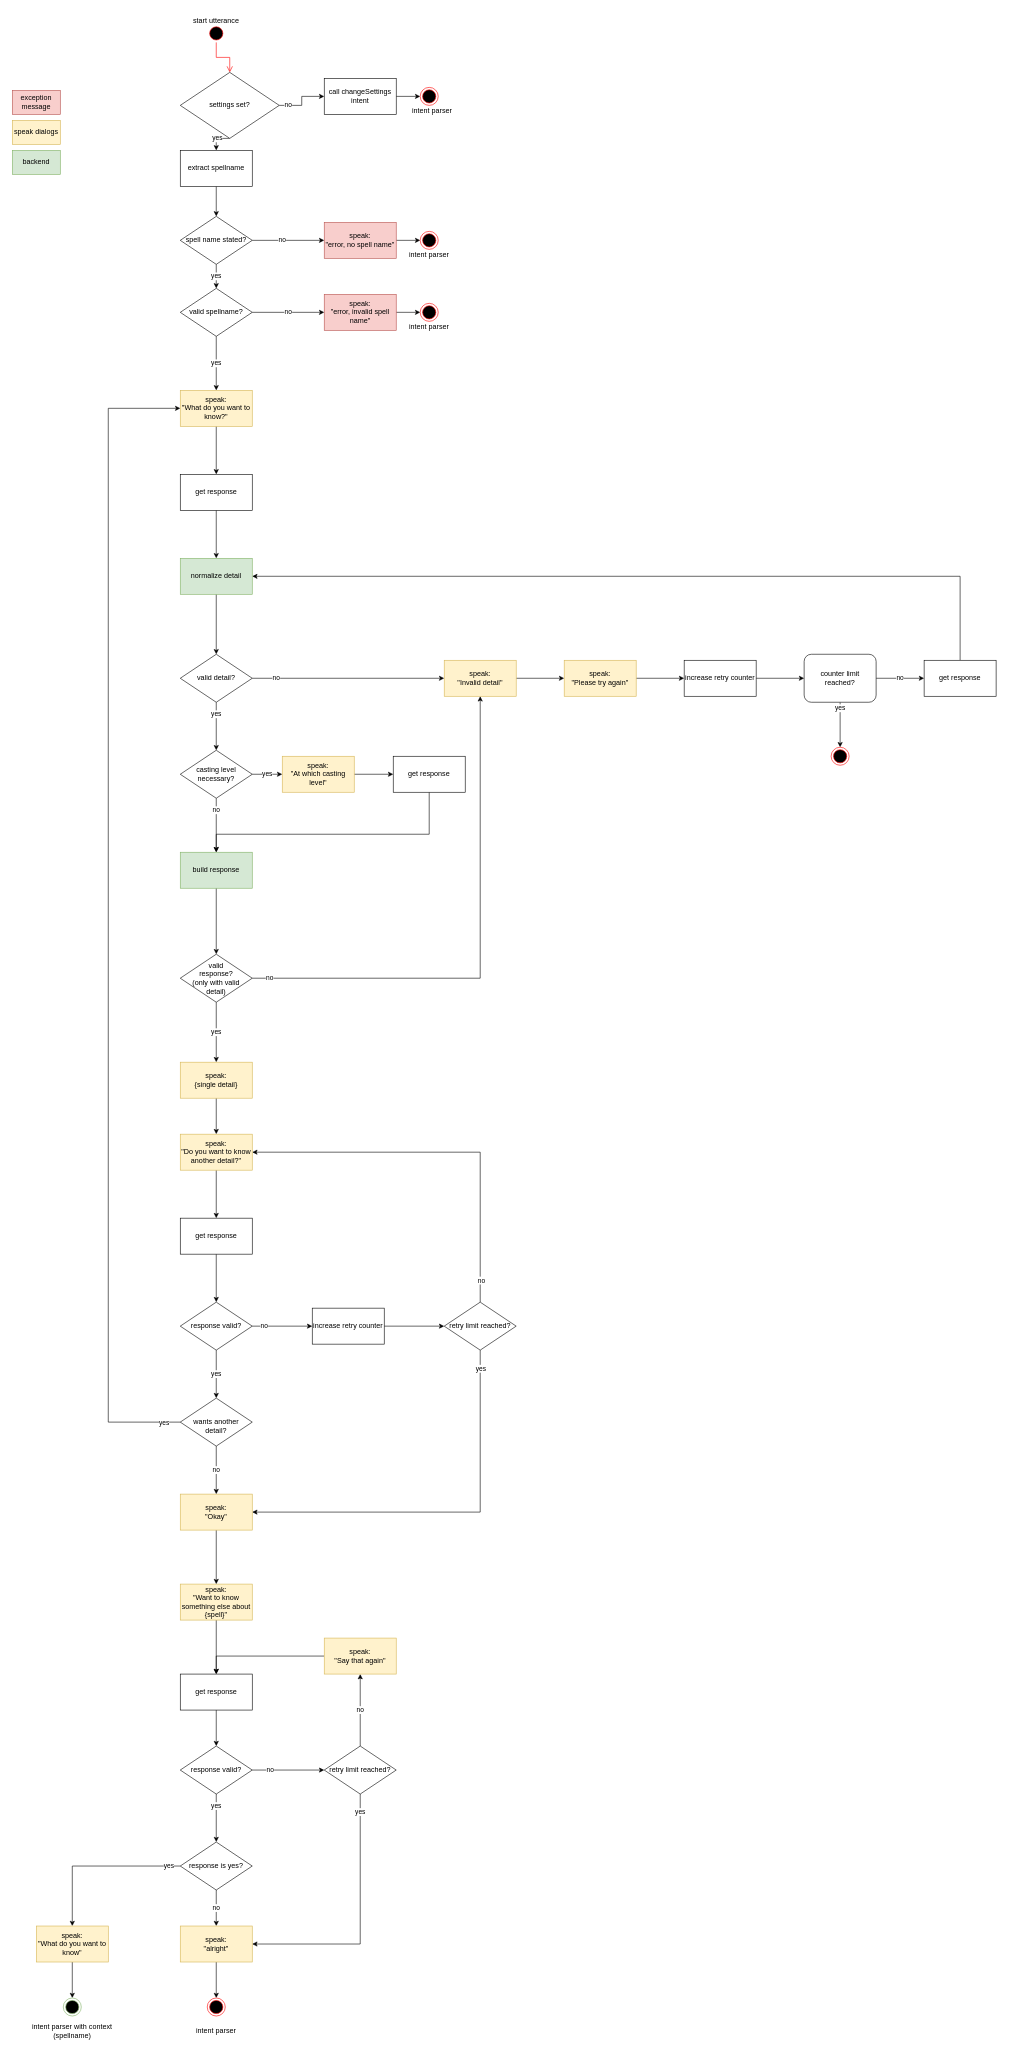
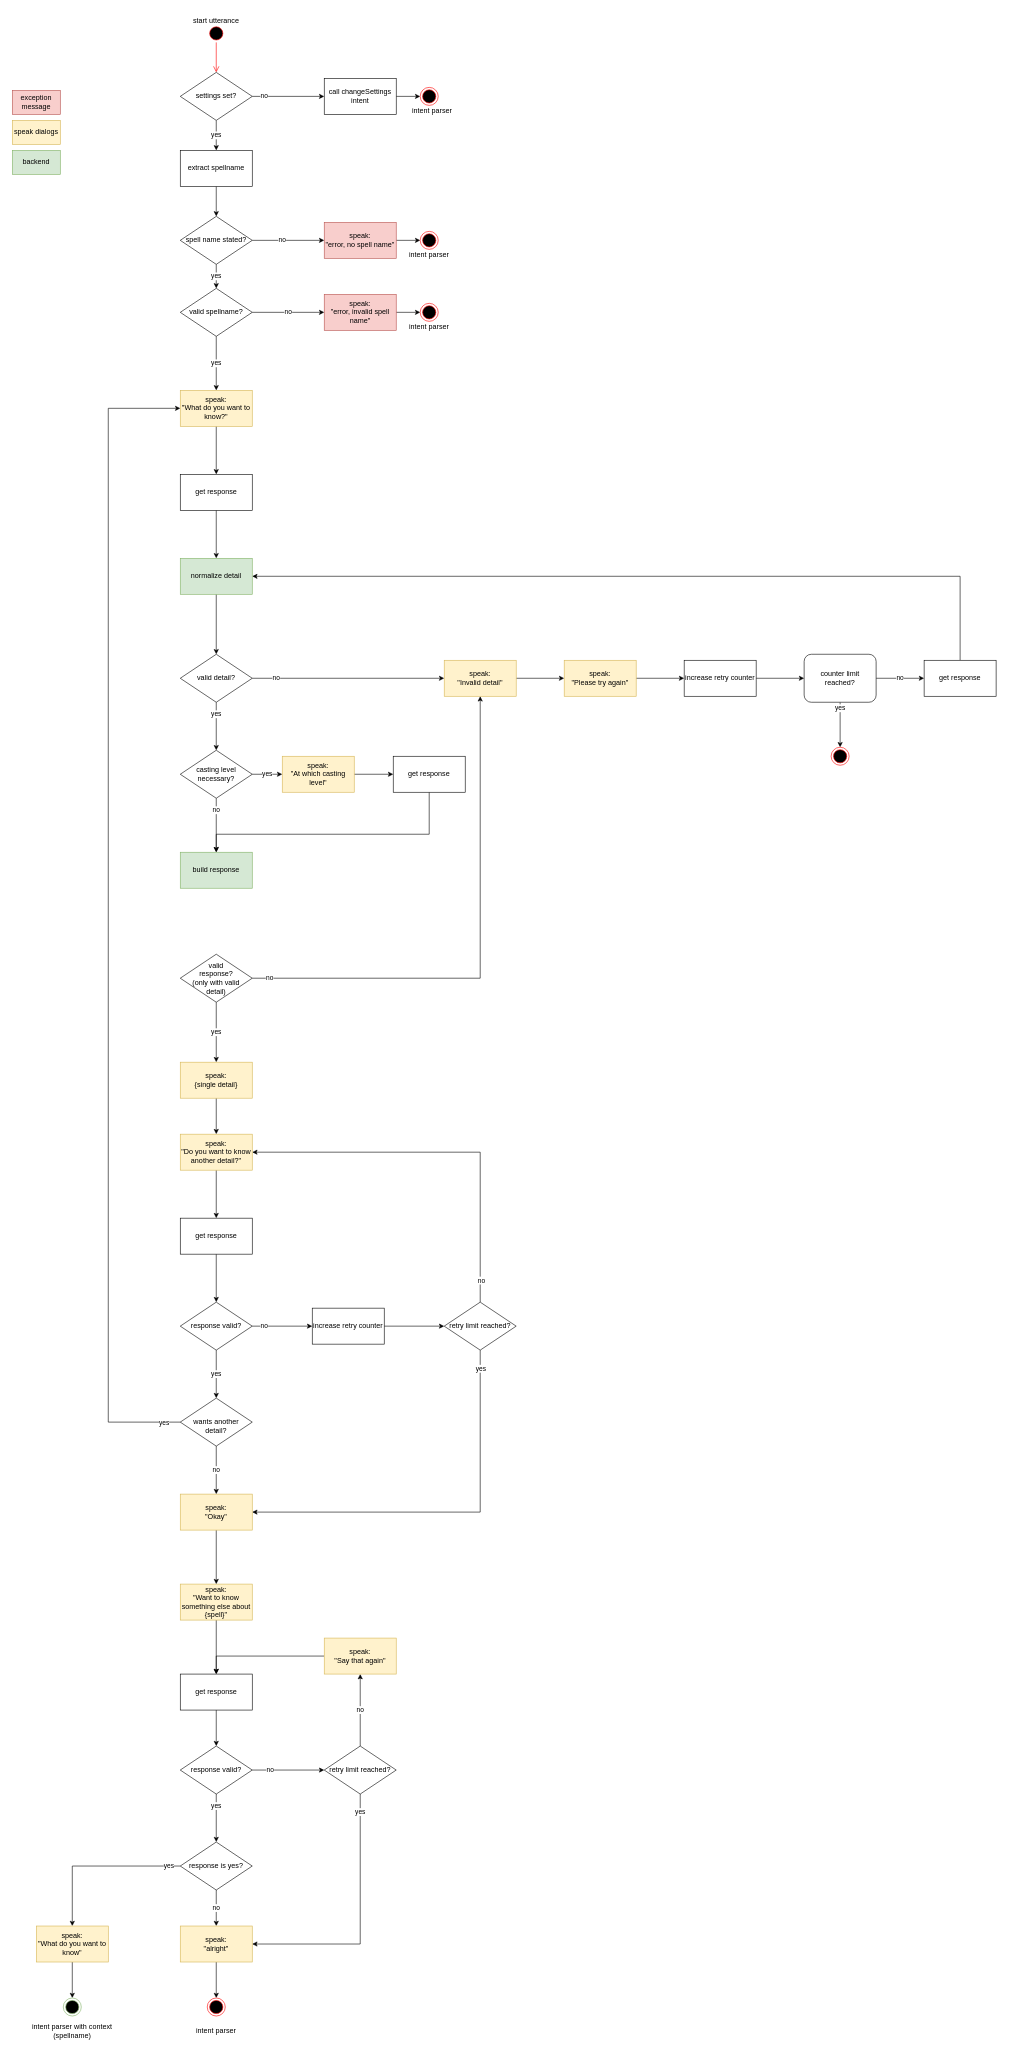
(230, 105) -> (216, 96)
(216, 948) -> none
